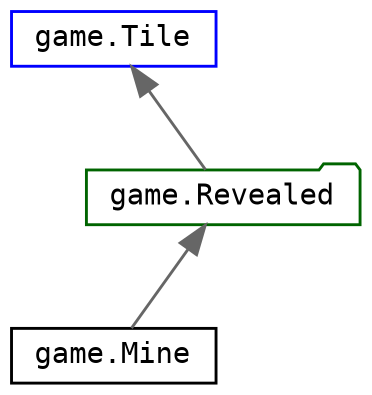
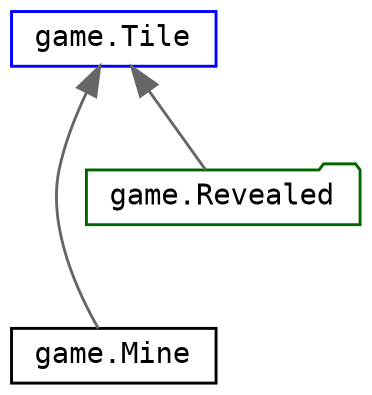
(160, 289) -> (57, 212)
